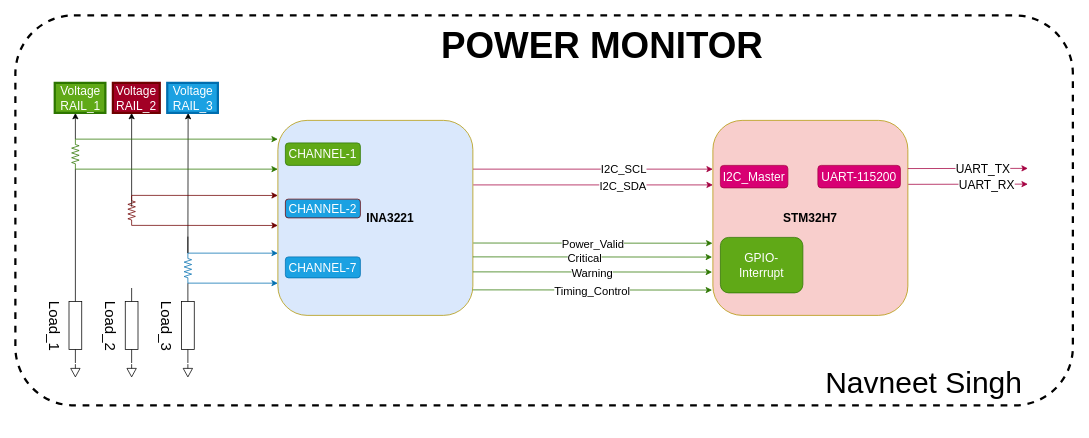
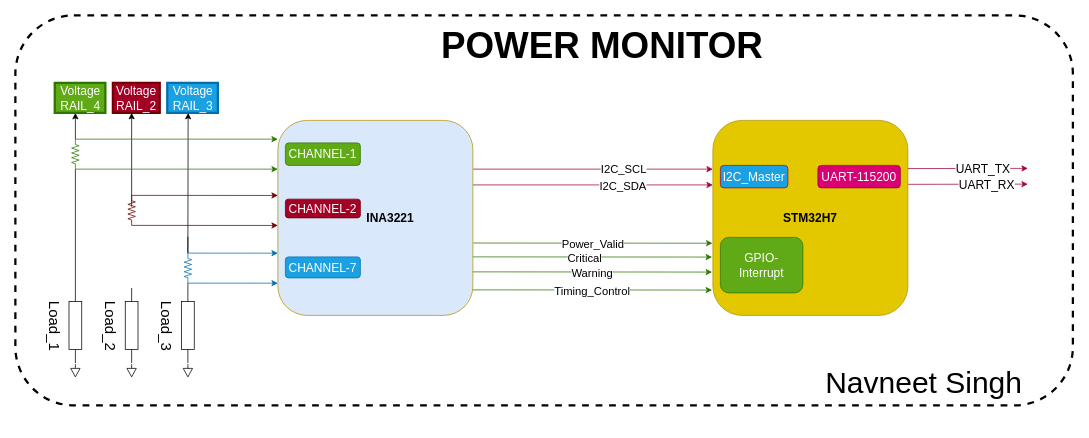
(81, 98) -> (81, 98)
(754, 177) -> (754, 177)
(323, 209) -> (323, 209)
(810, 218) -> (810, 218)
